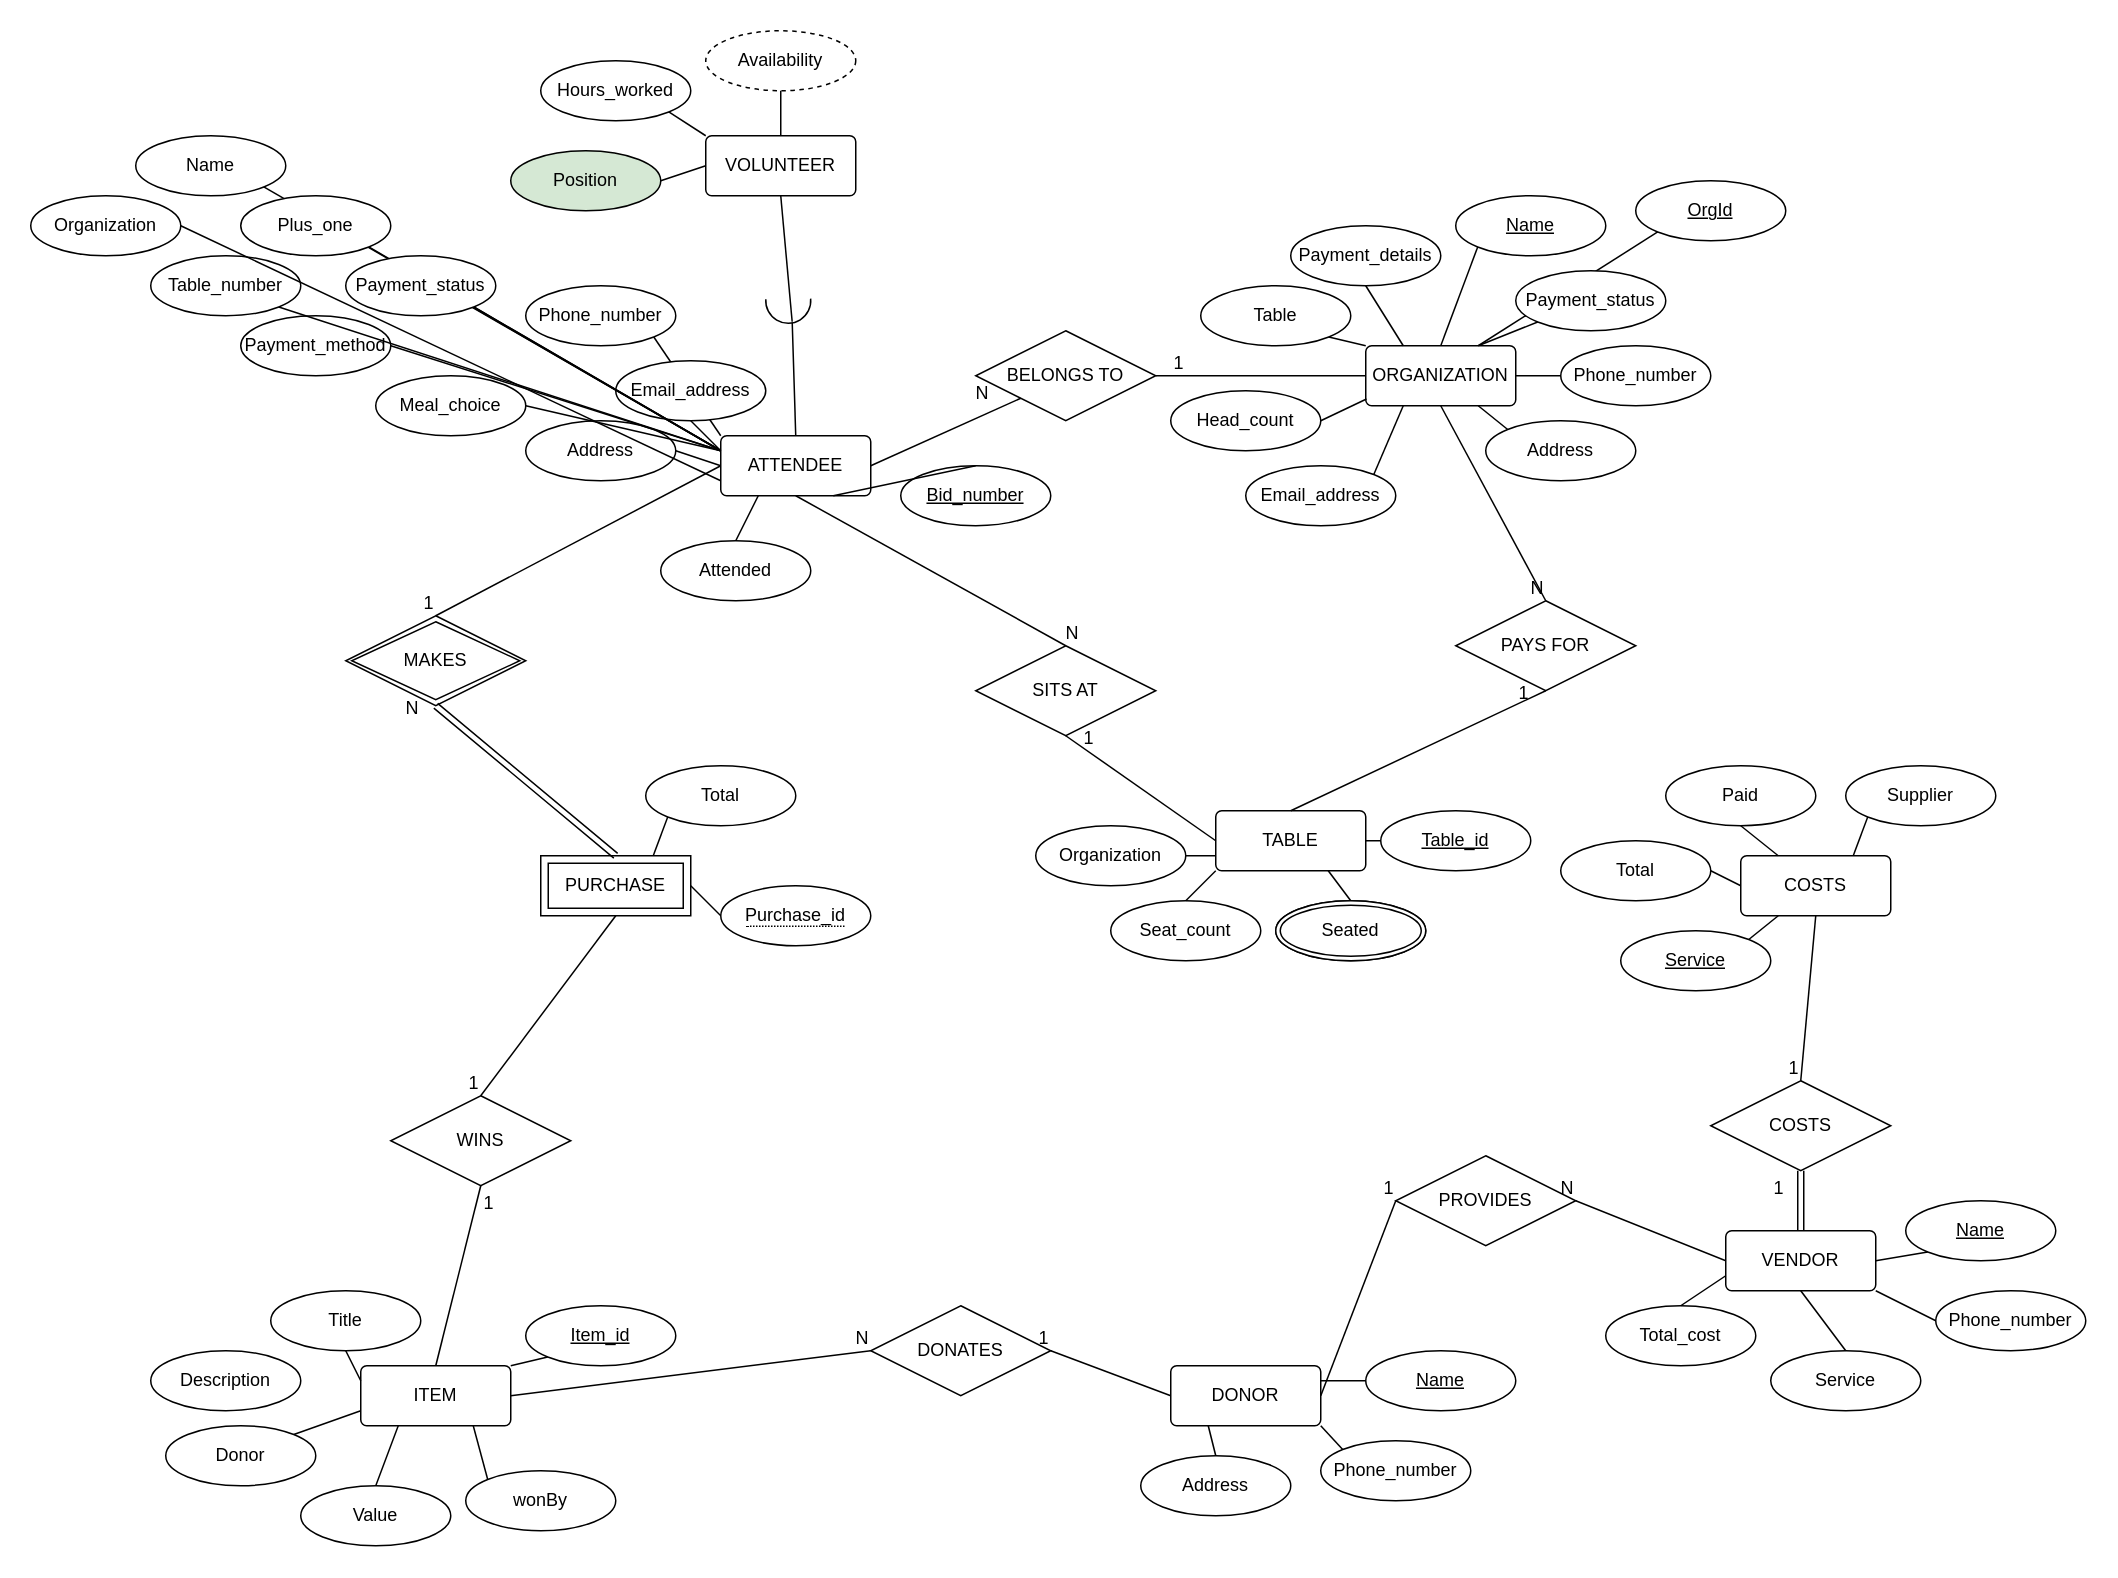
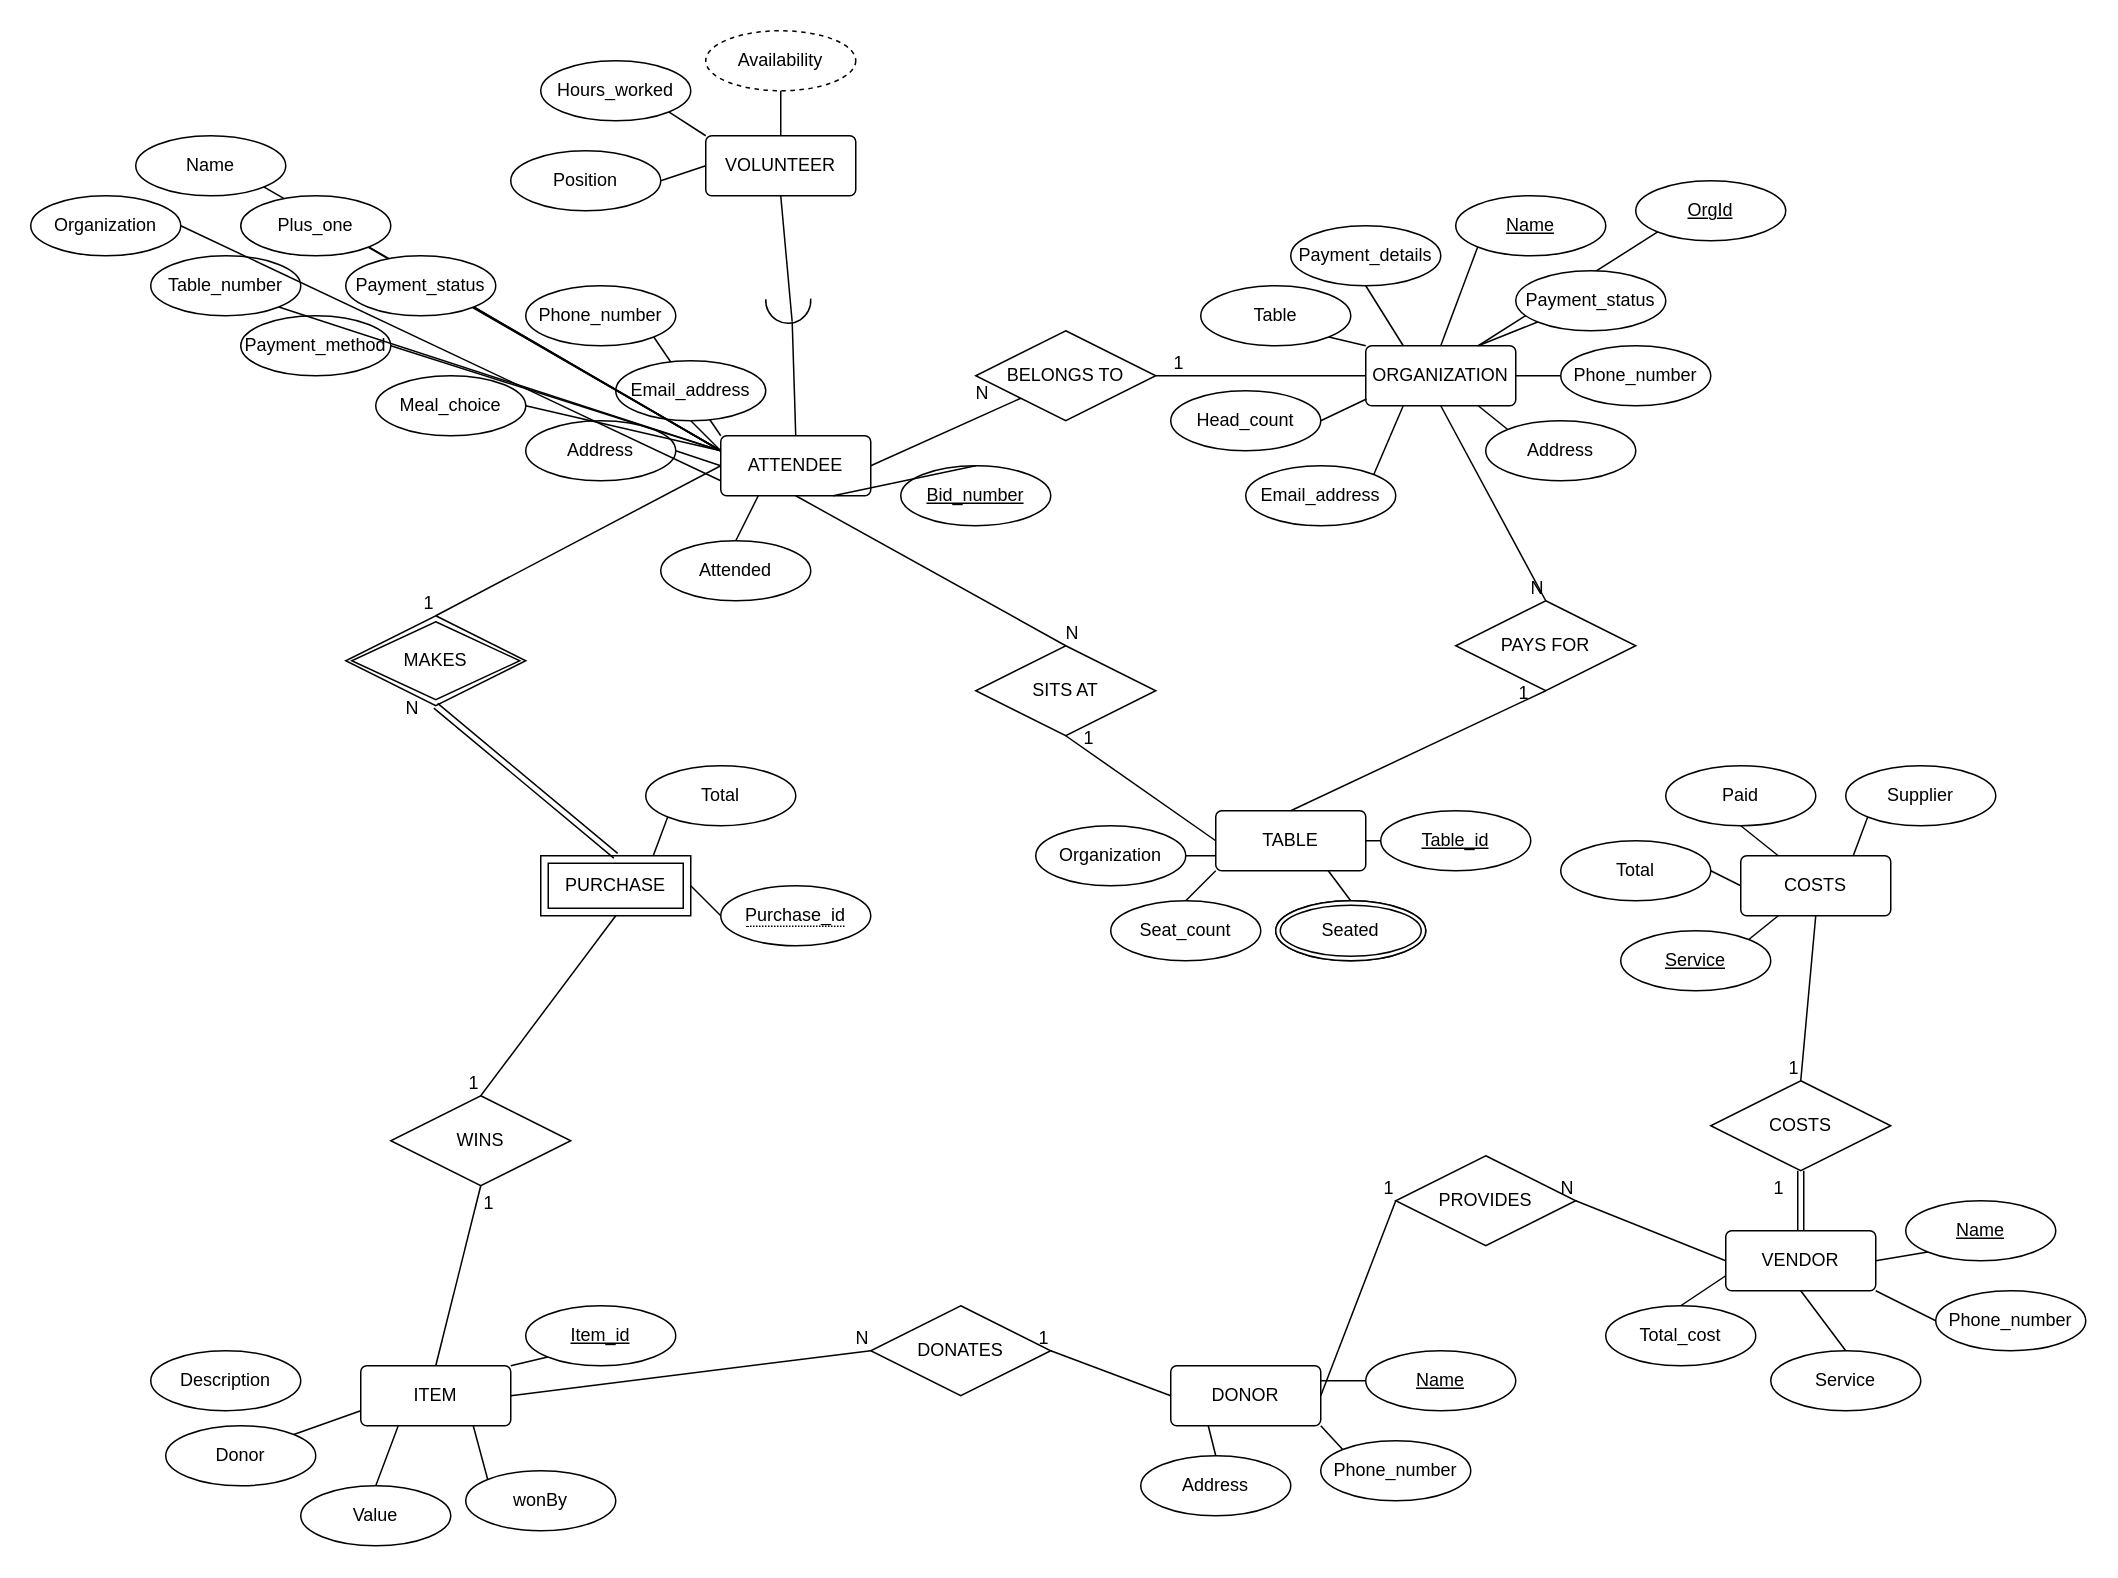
(586, 181) -> (586, 181)
(346, 1321) -> none
(353, 1366) -> none
